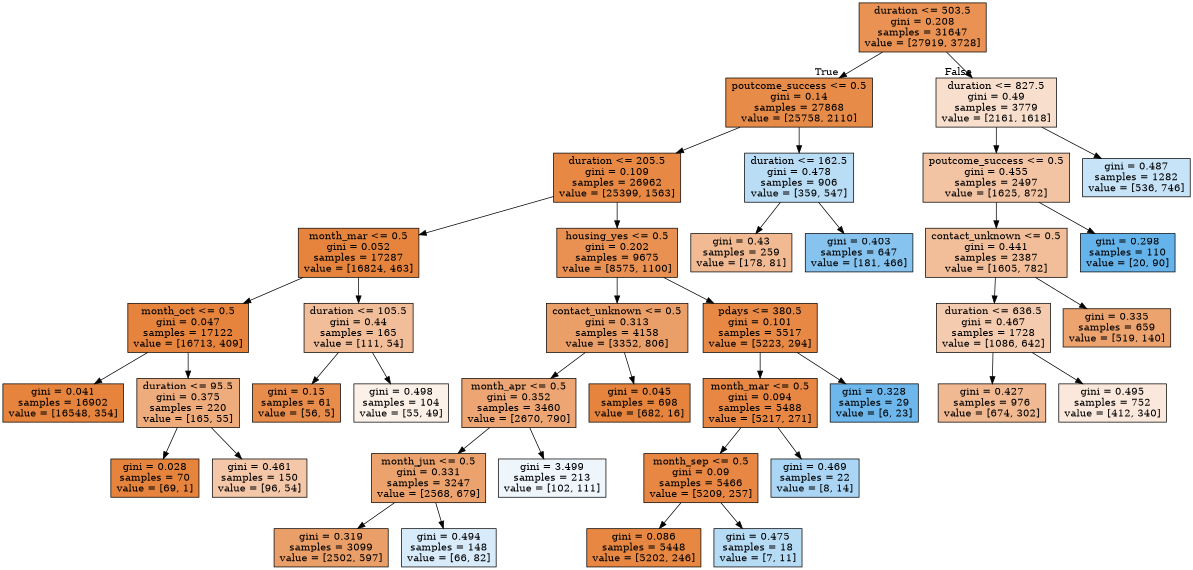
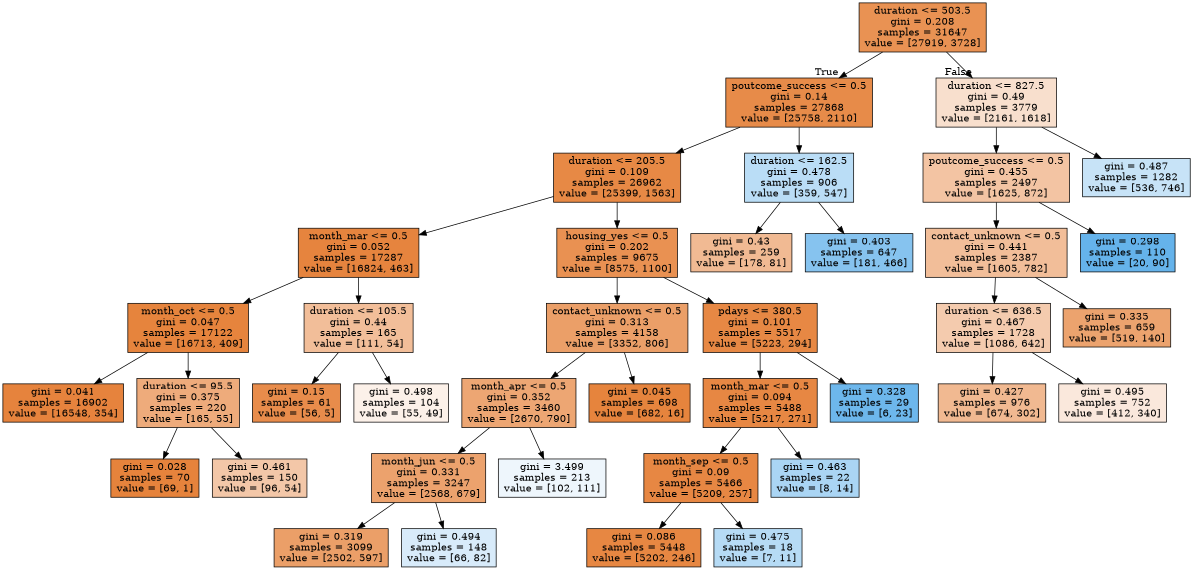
(815, 478) -> (815, 478)
